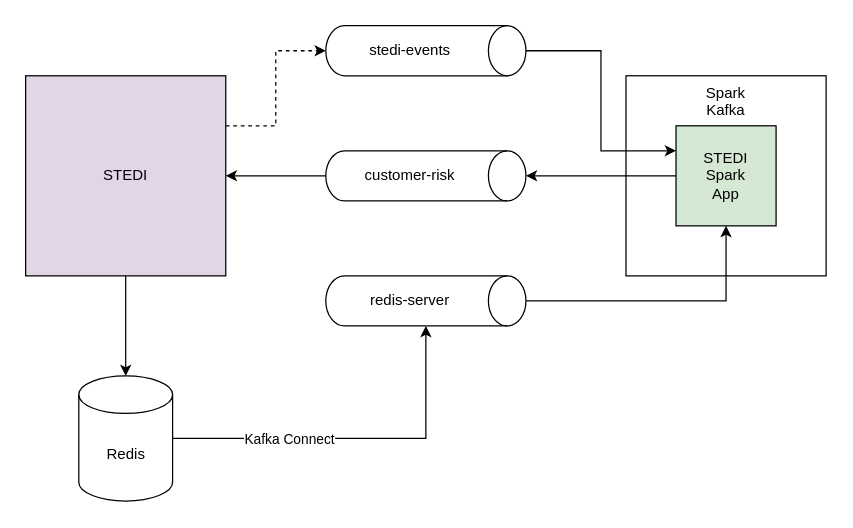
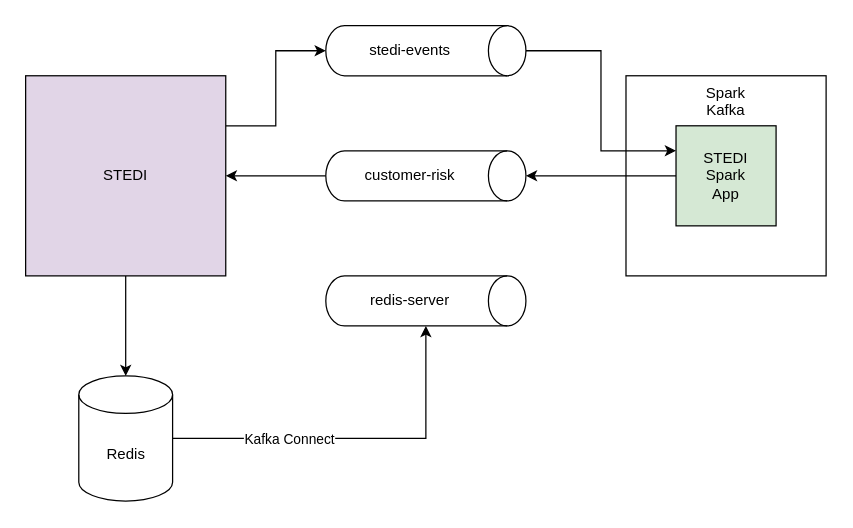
(276, 92) -> (276, 92)
(659, 301) -> none
